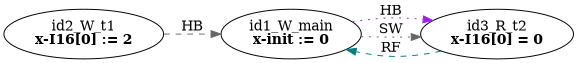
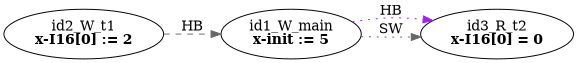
(291, 40) -> (291, 40)
(399, 56) -> none
